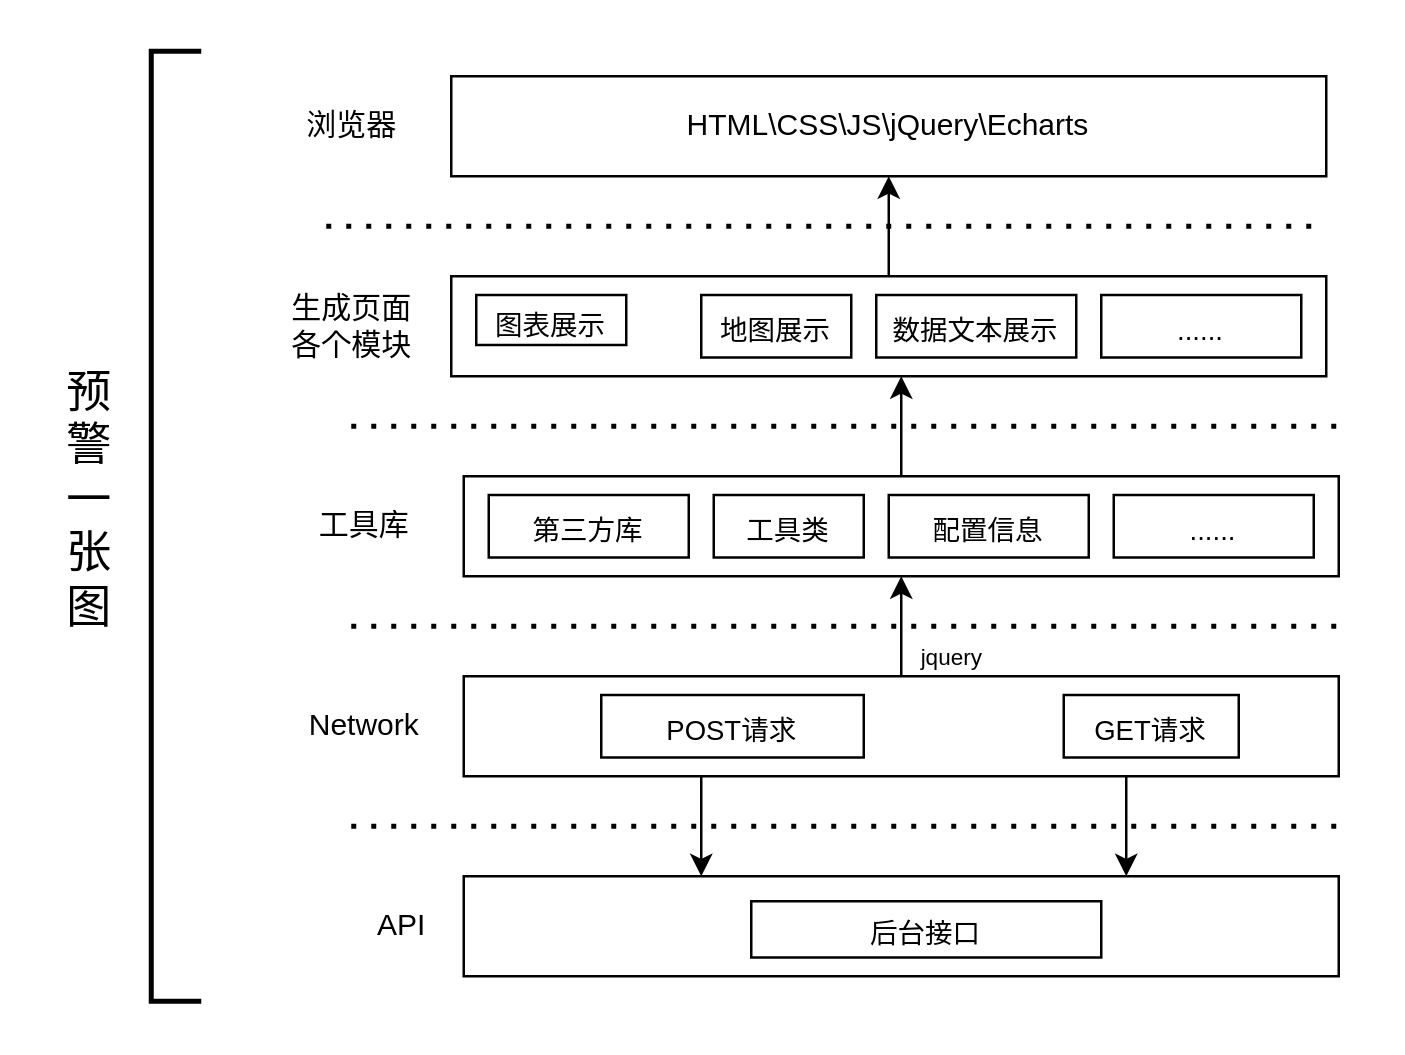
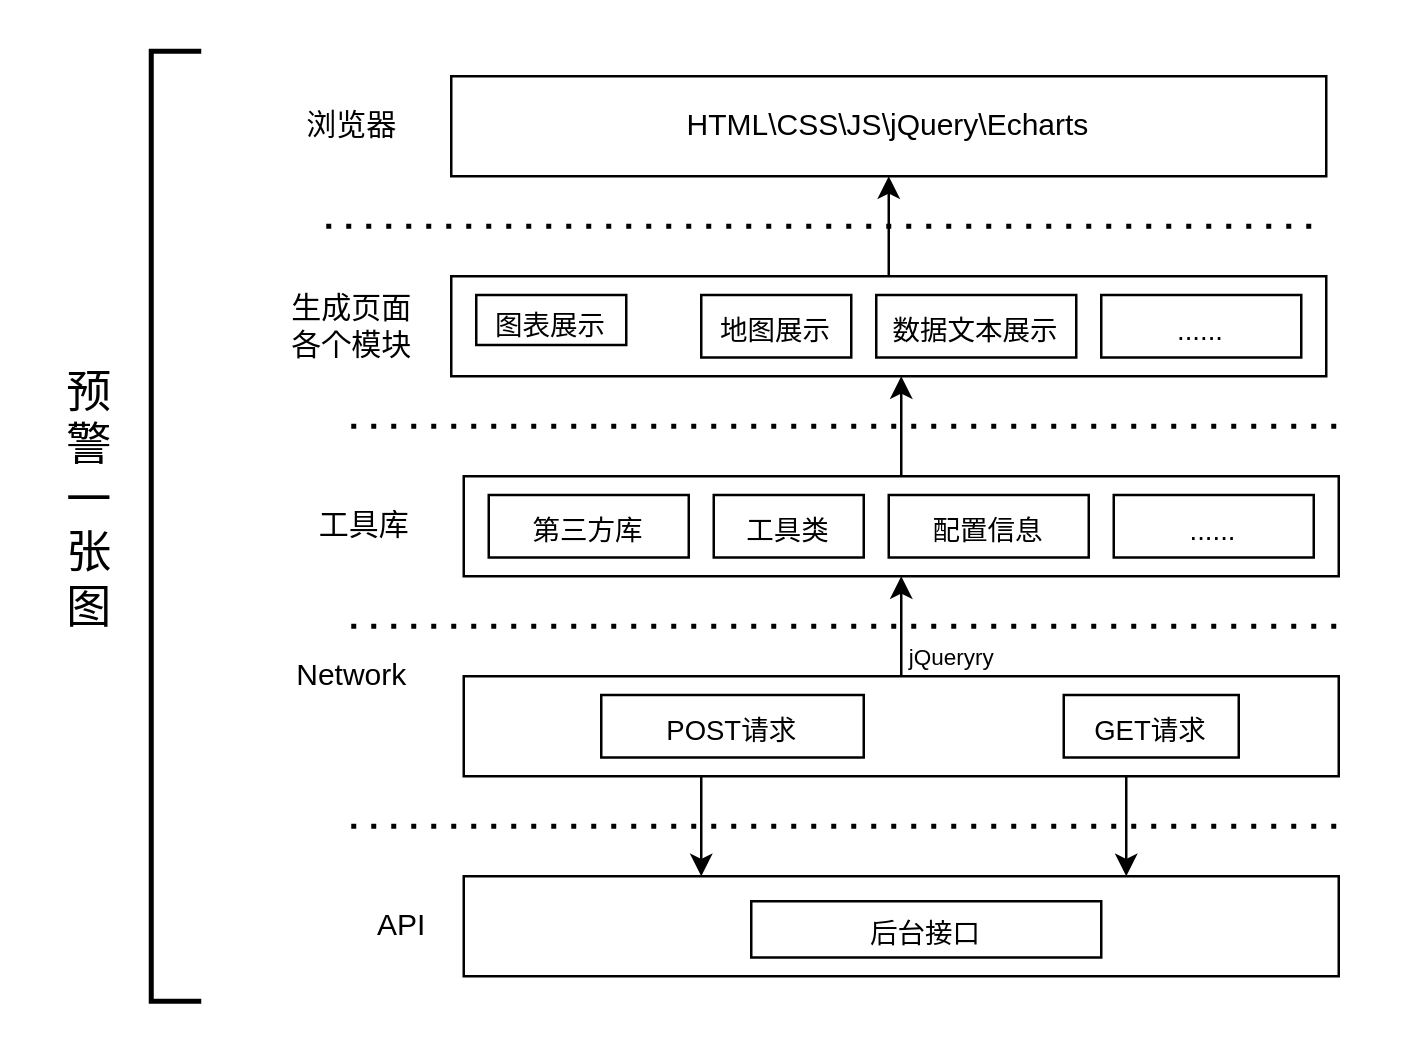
(953, 651) -> (953, 651)
(364, 726) -> (351, 676)
